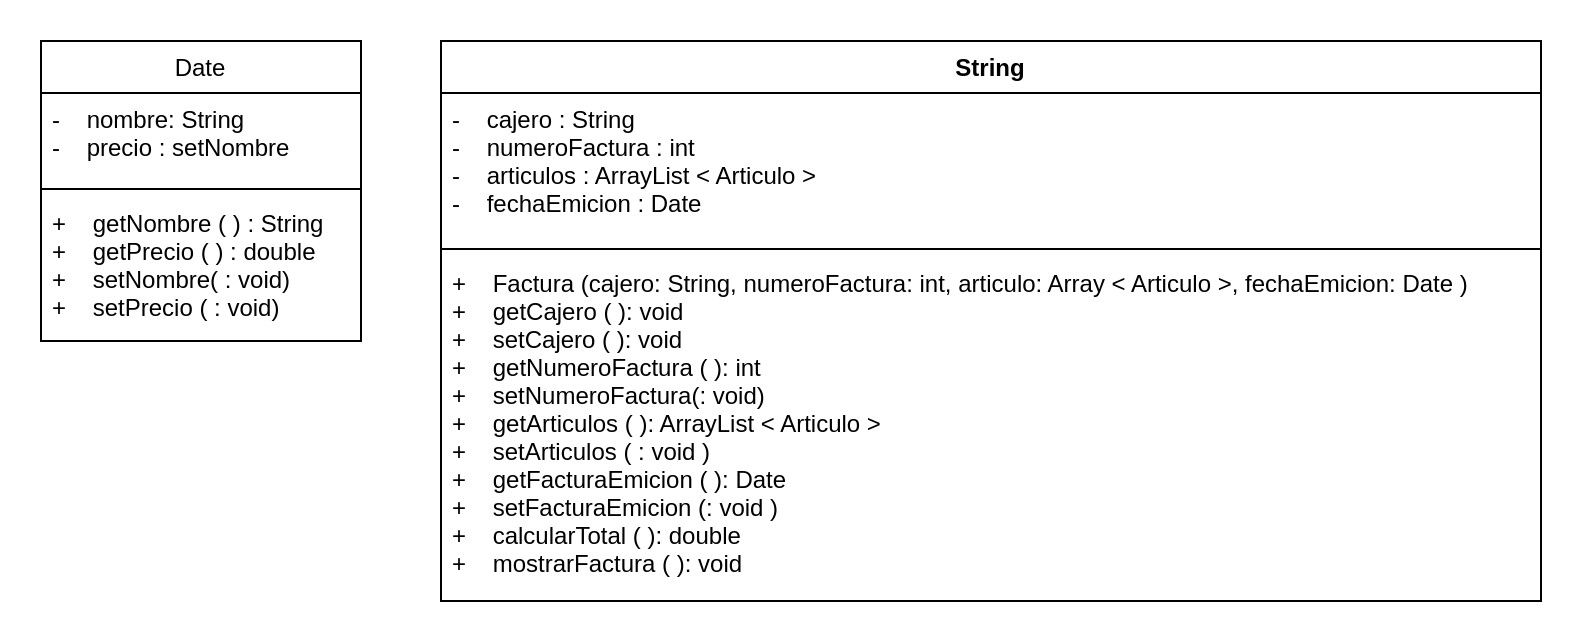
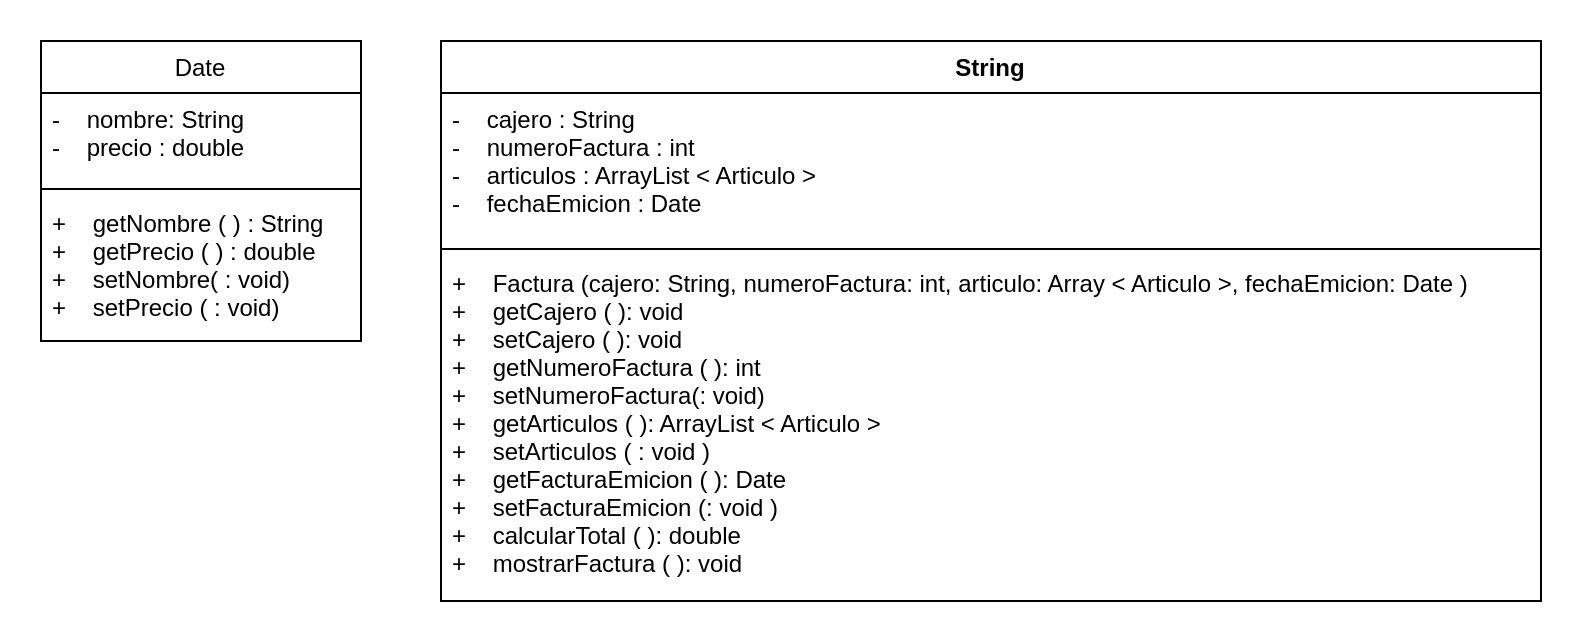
(170, 120) -> (170, 120)
